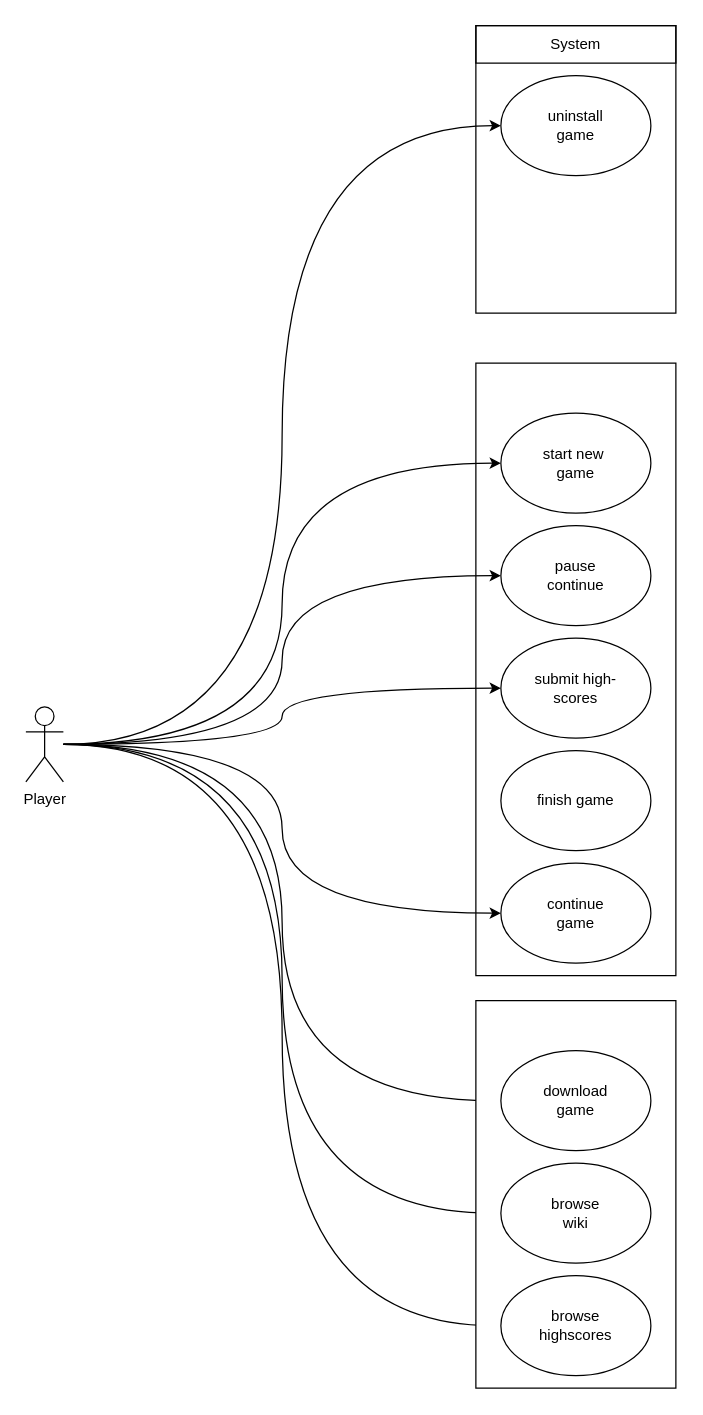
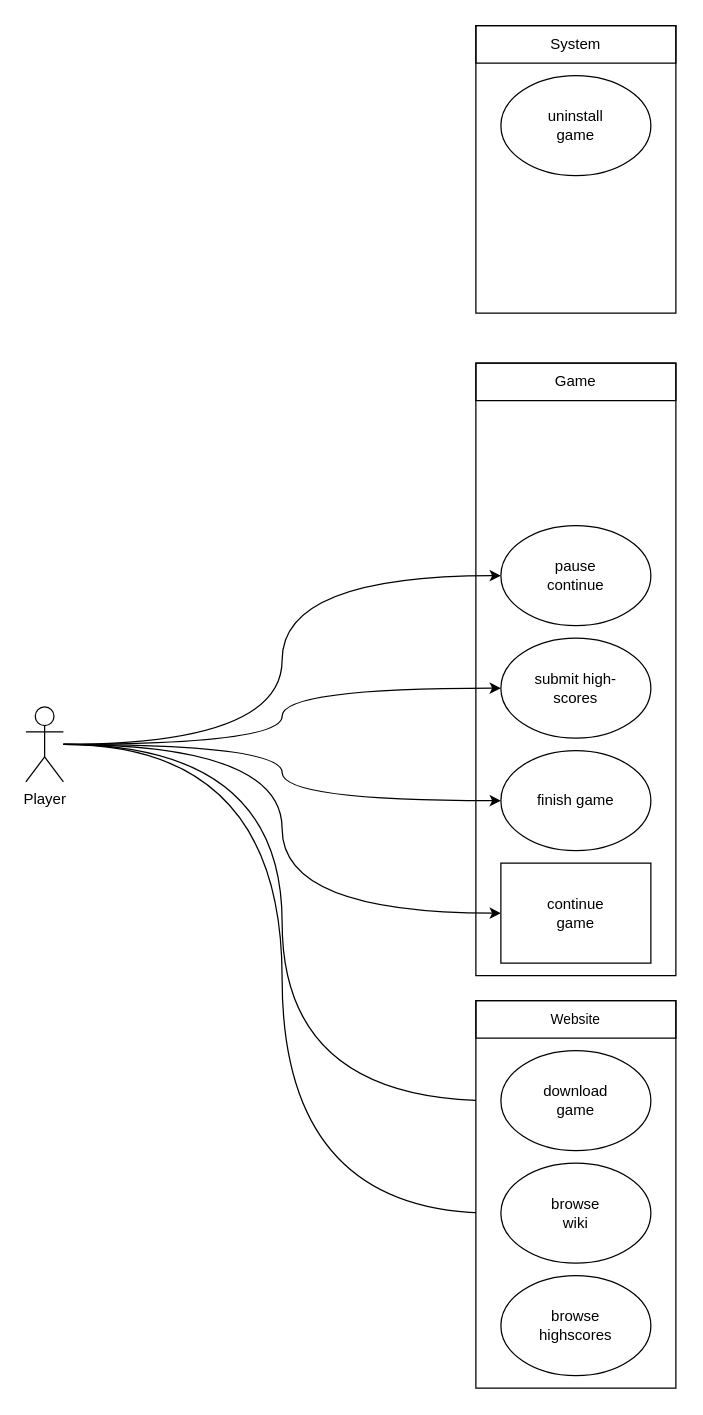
none -> (576, 382)
(282, 419) -> none
(576, 463) -> none
(284, 579) -> none
none -> (313, 790)
(576, 913) -> (576, 913)
none -> (576, 1019)
(313, 1214) -> none
